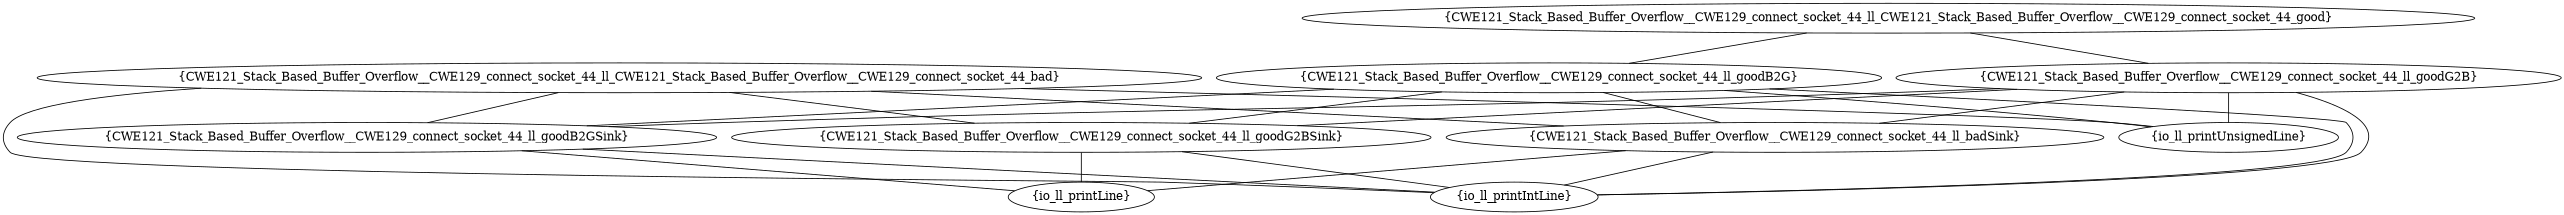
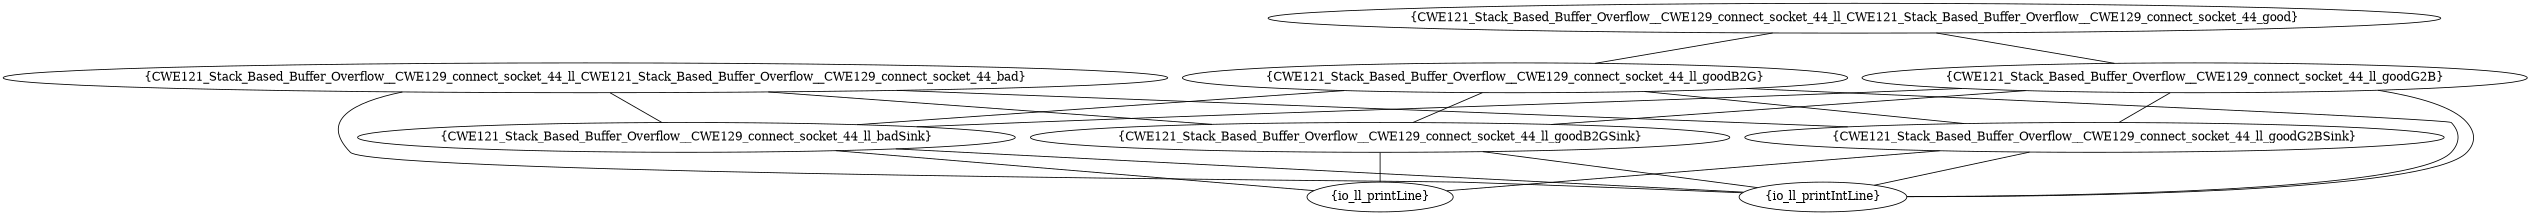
(2229, 137) -> none
